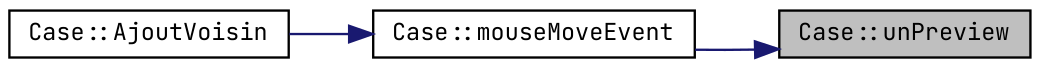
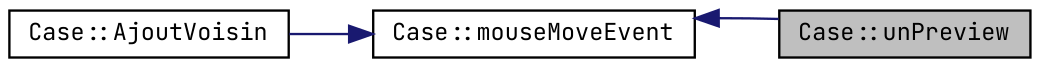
(725, 50) -> (749, 18)
